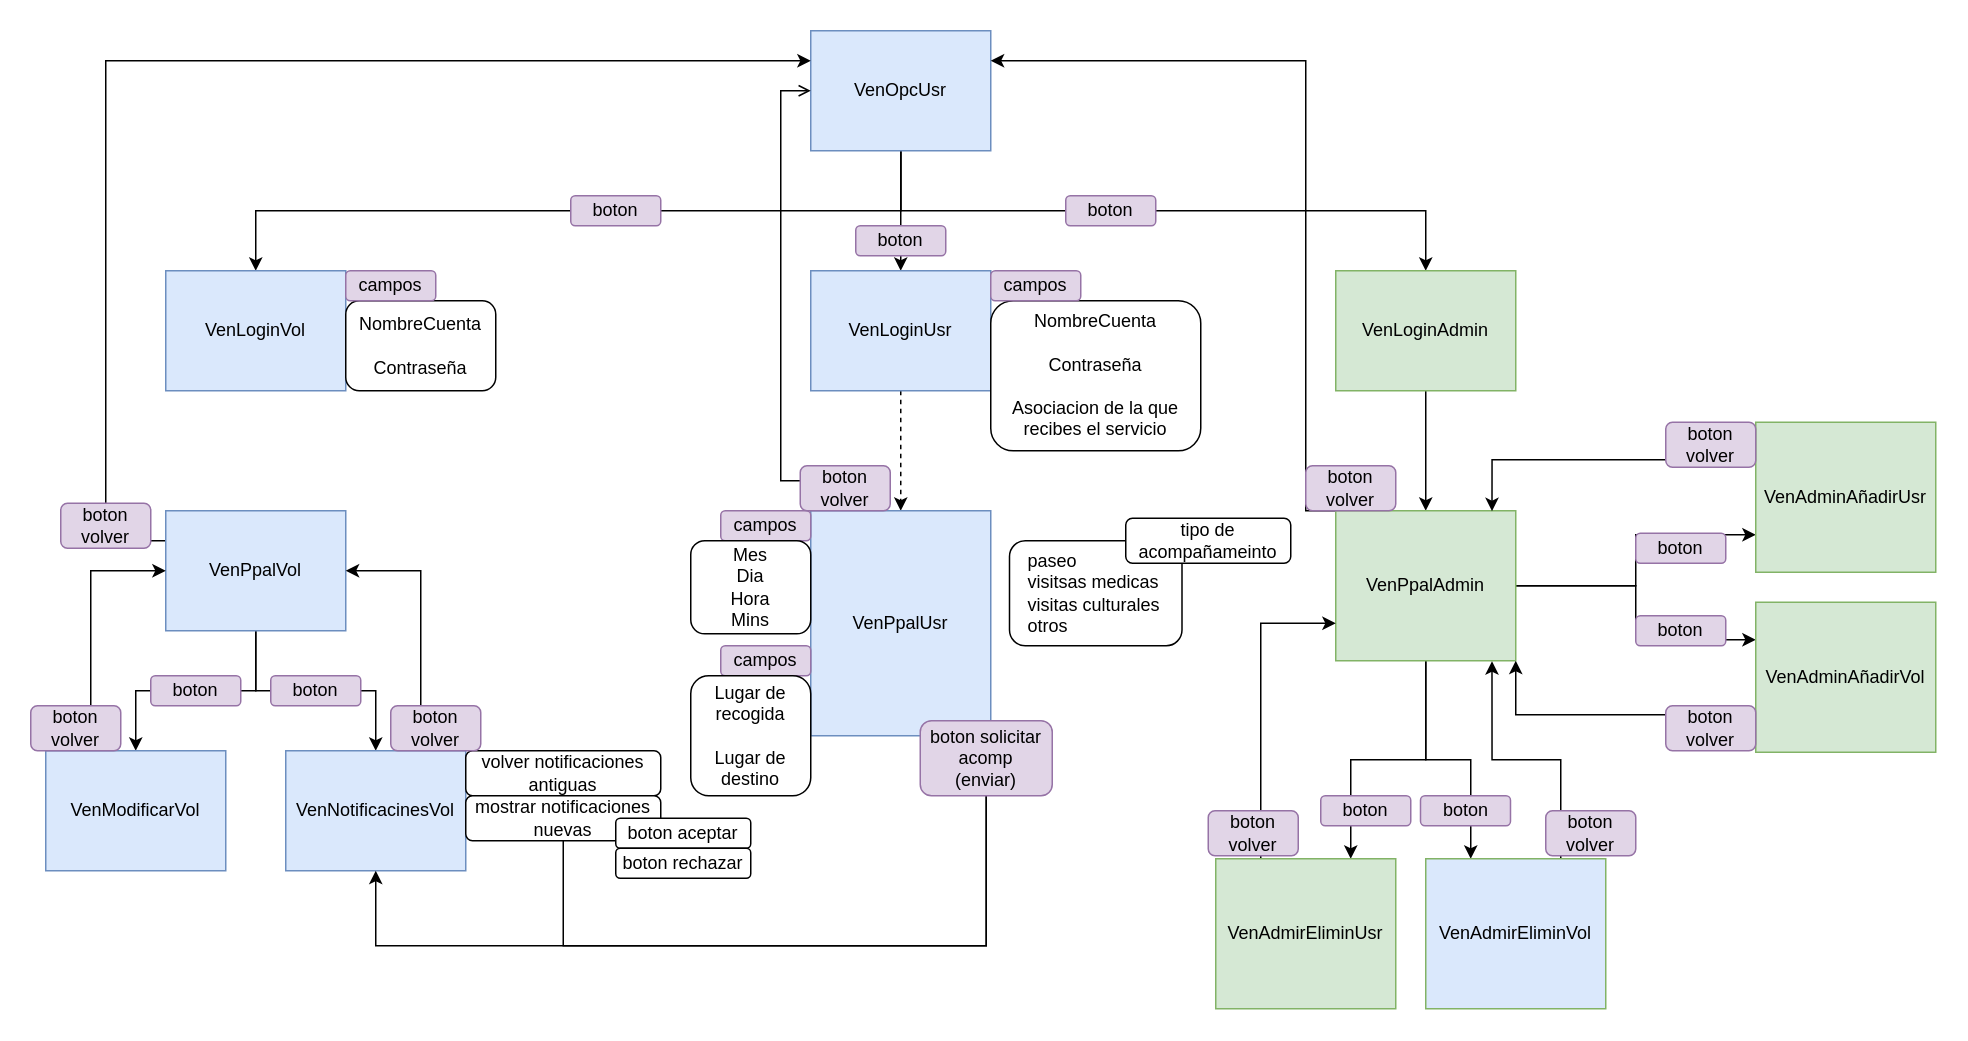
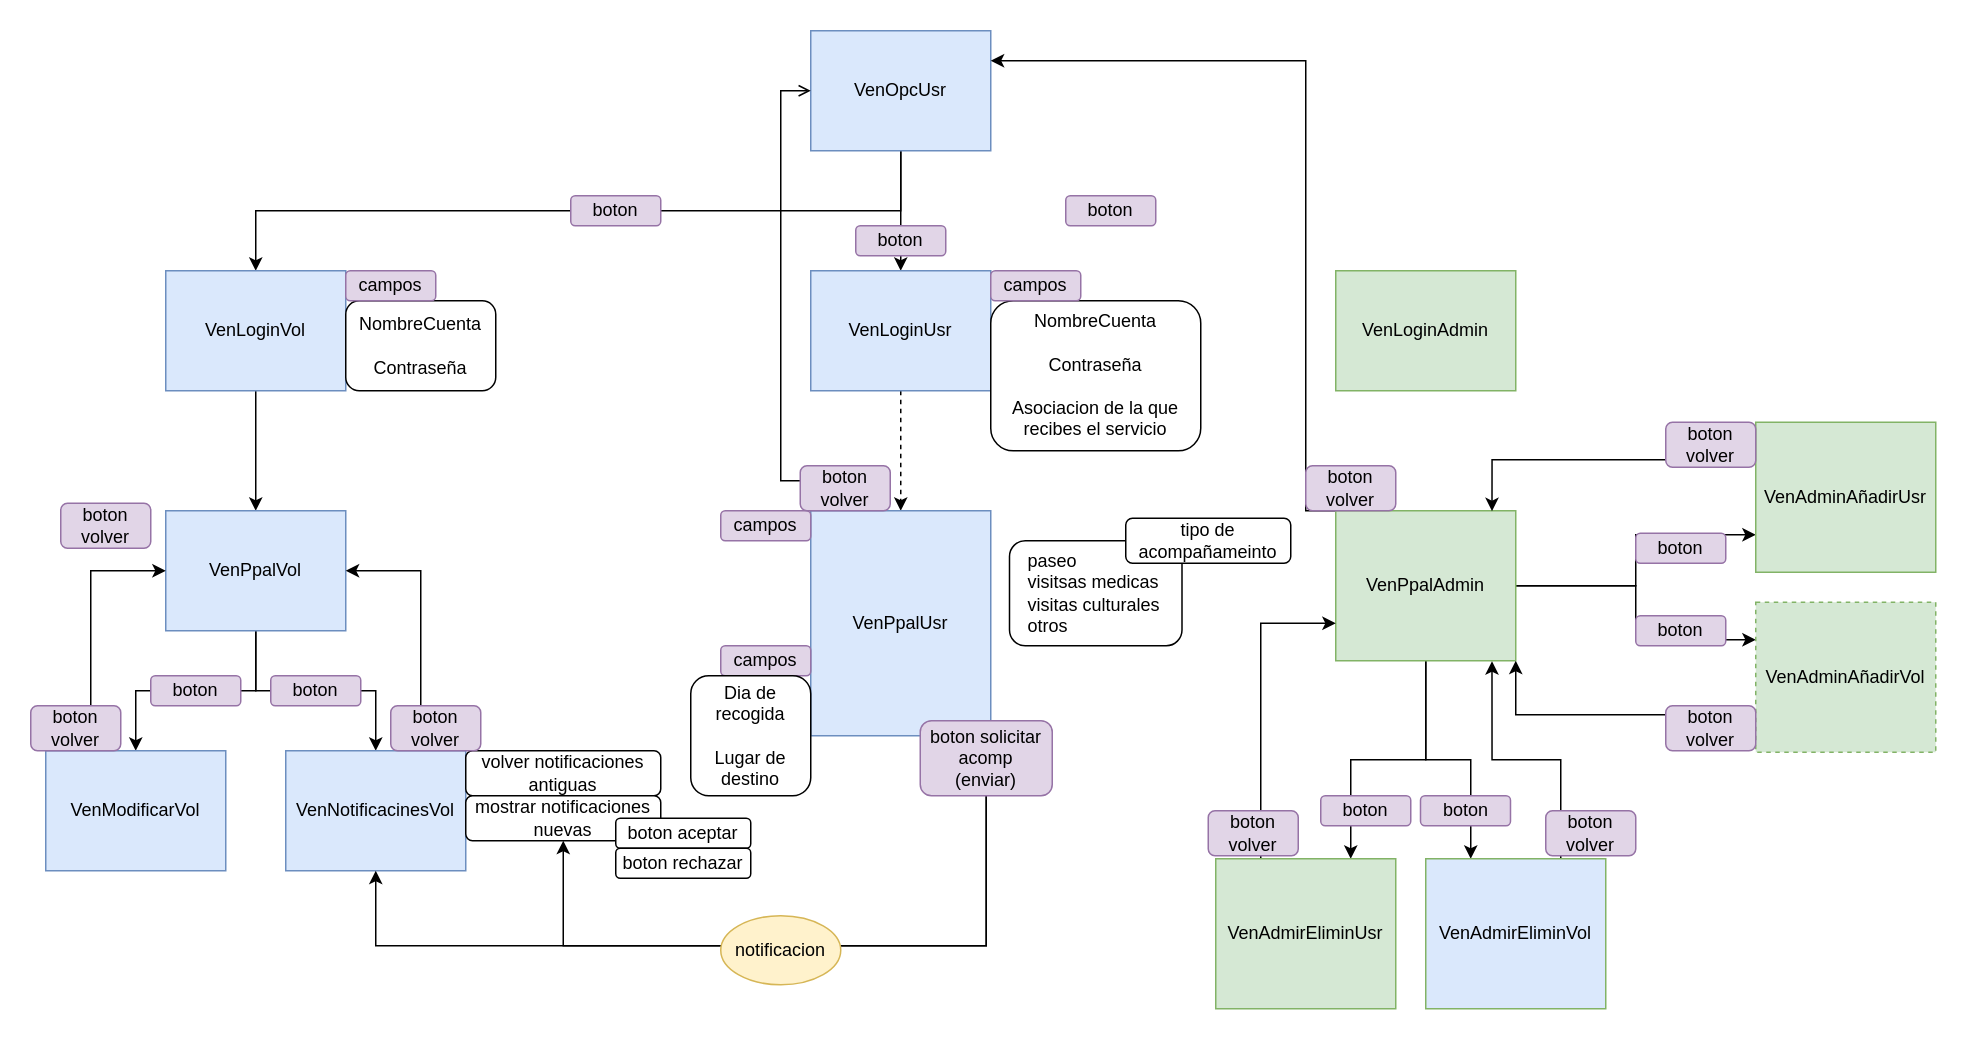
(232, 61) -> none
(1315, 211) -> none
none -> (256, 446)
(1426, 446) -> none
(751, 587) -> none
(1846, 677) -> (1846, 677)
(751, 736) -> (751, 736)
(563, 847) -> (563, 852)
none -> (781, 950)
